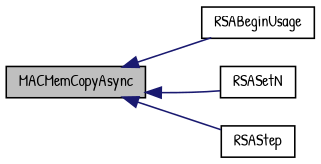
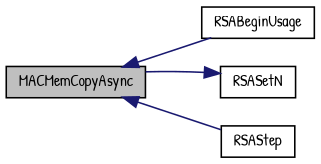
(191, 92) -> (175, 72)
